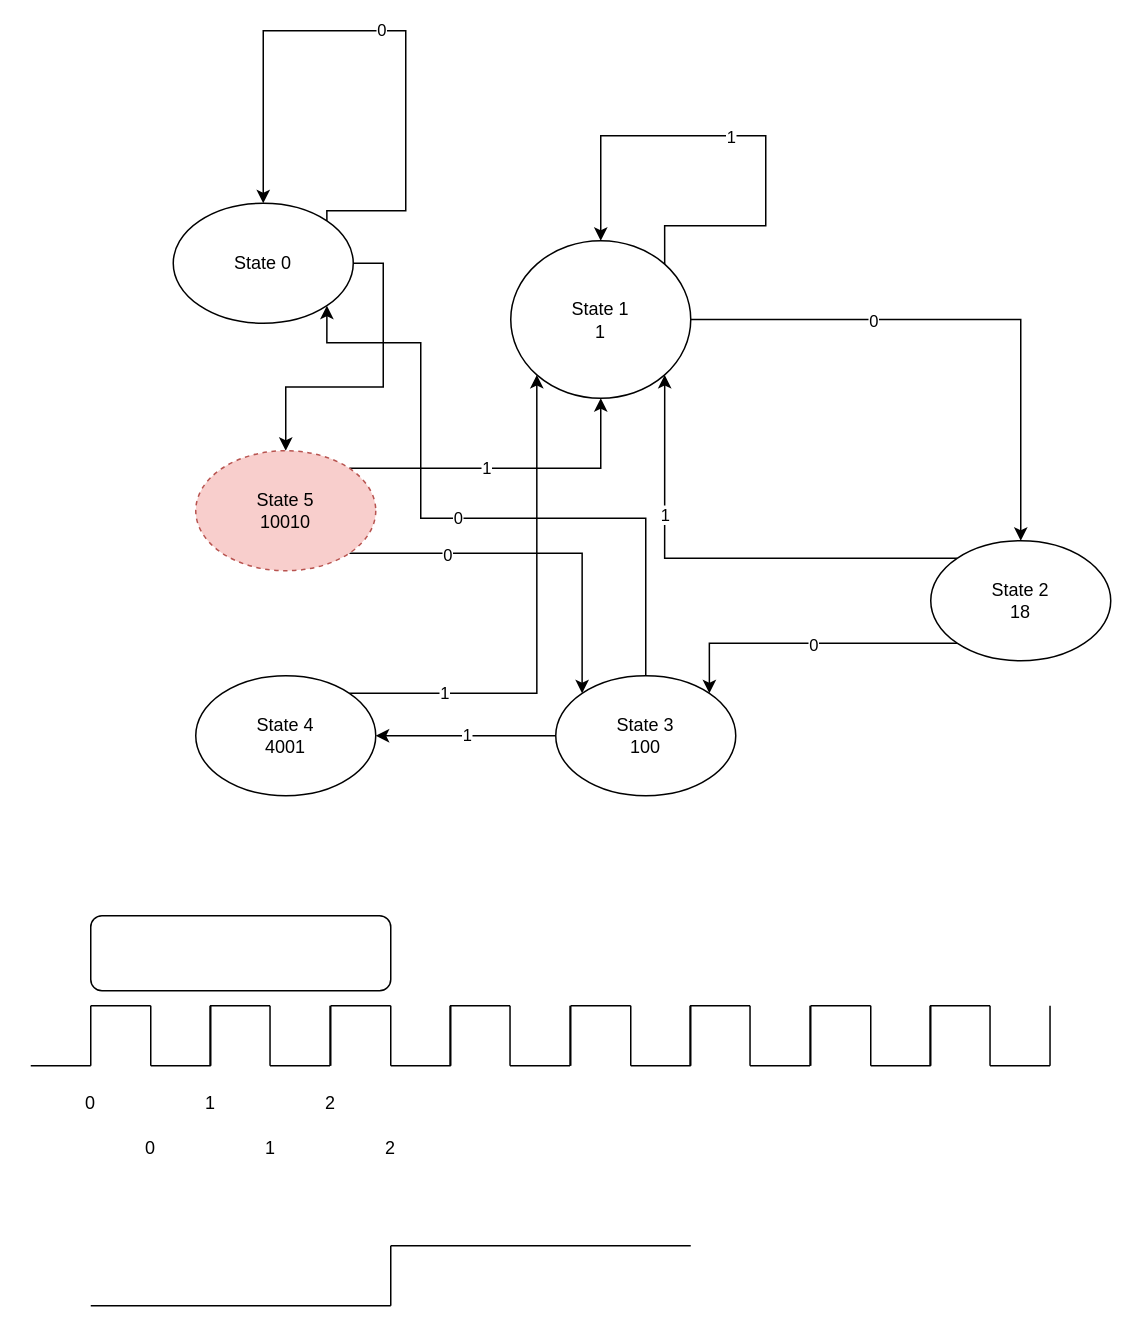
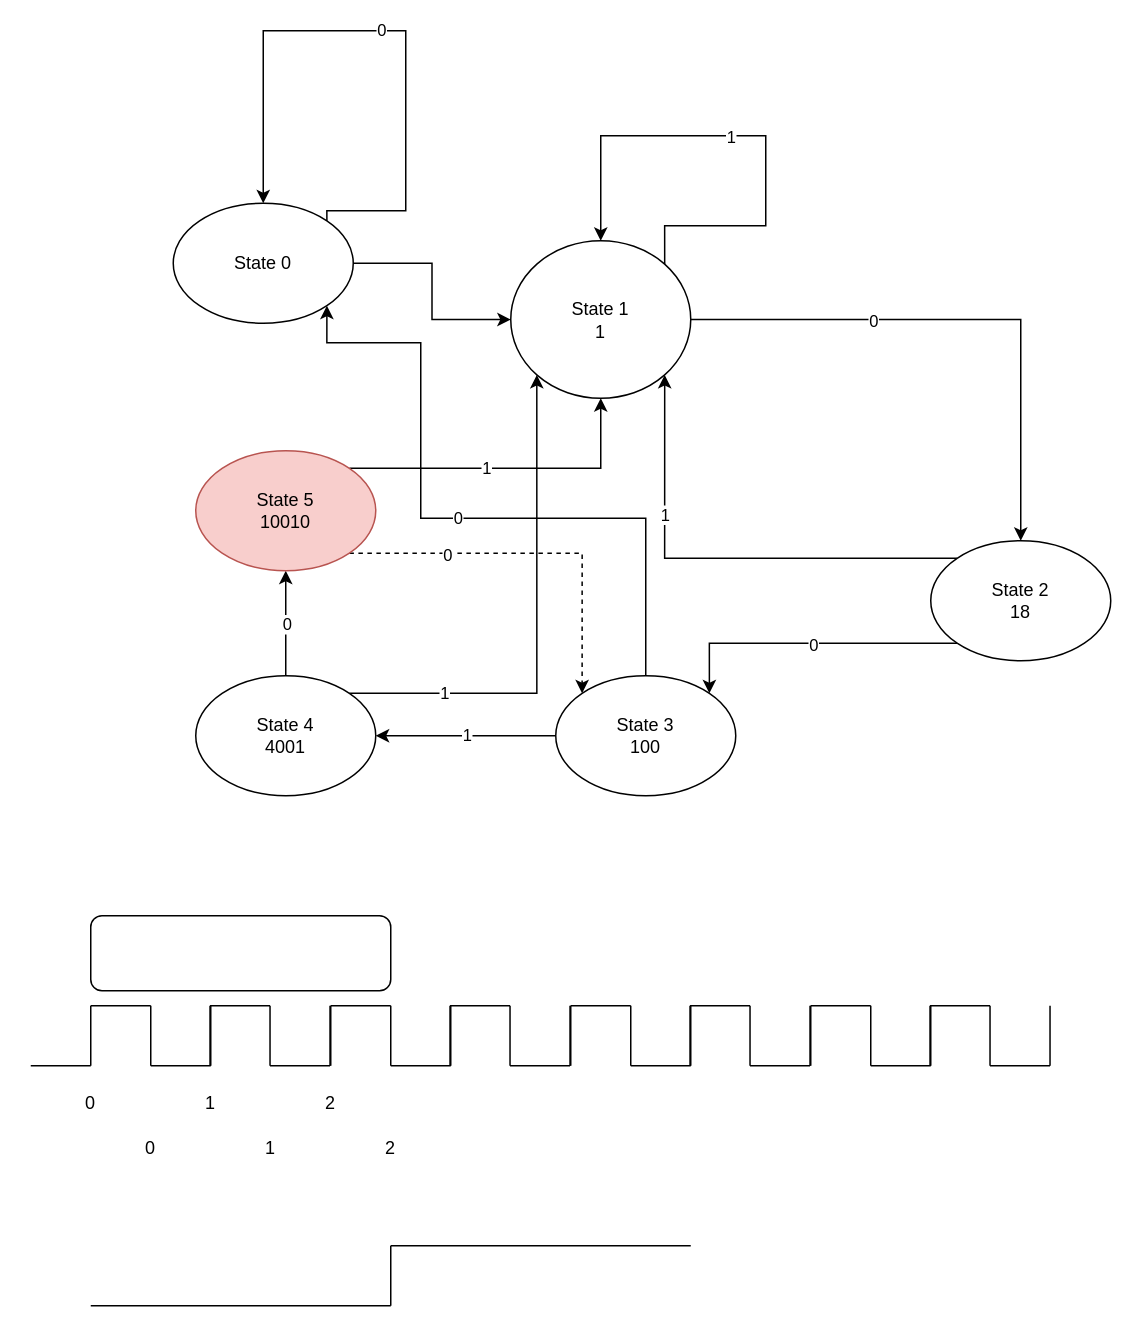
(371, 387) -> (432, 299)
(286, 511) -> (286, 511)
(582, 596) -> (582, 596)
none -> (286, 629)
